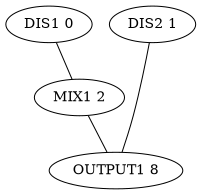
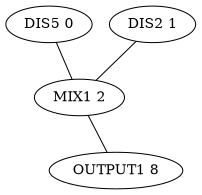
(49, 24) -> (49, 24)
(138, 98) -> (116, 61)
